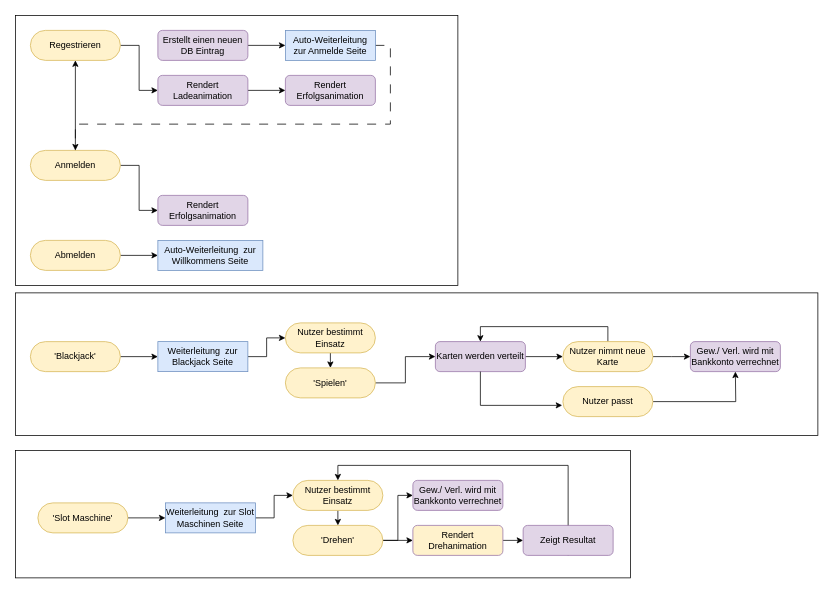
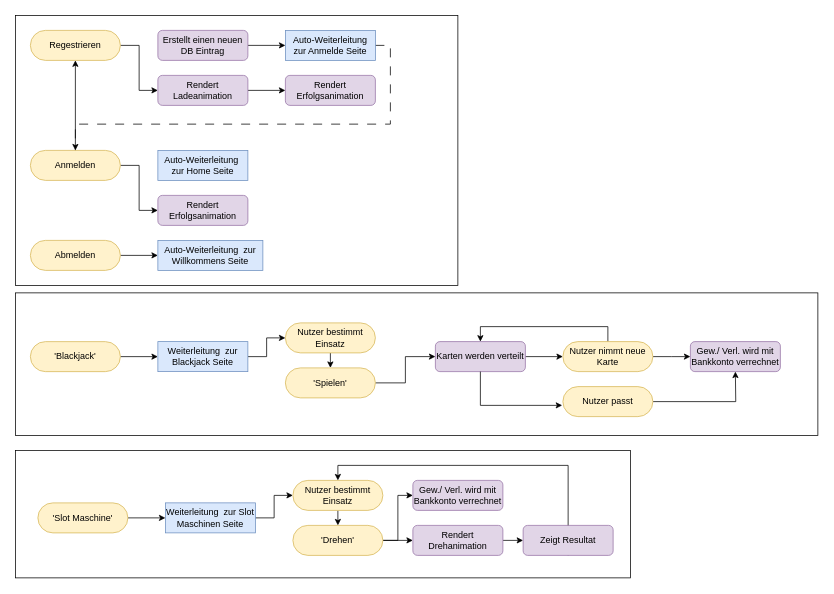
none -> (203, 165)
(458, 540) -> (458, 540)
